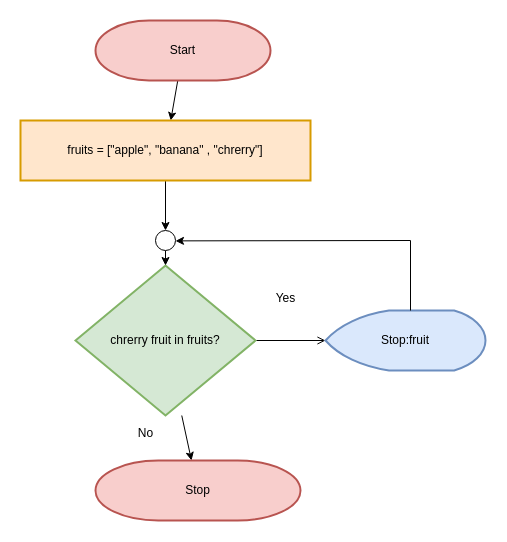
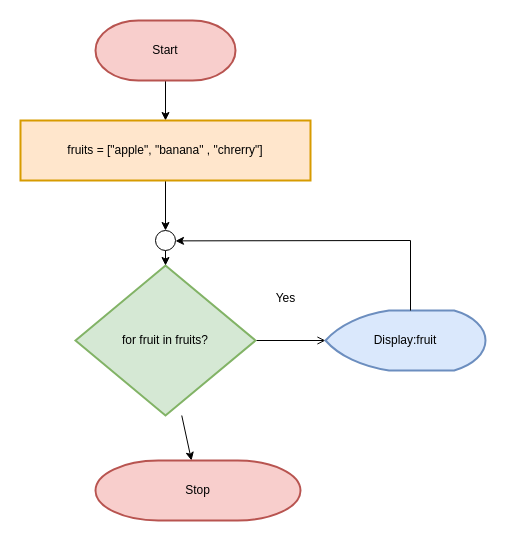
(183, 51) -> (166, 51)
(166, 341) -> (166, 341)
(406, 341) -> (406, 341)
(146, 434) -> none
